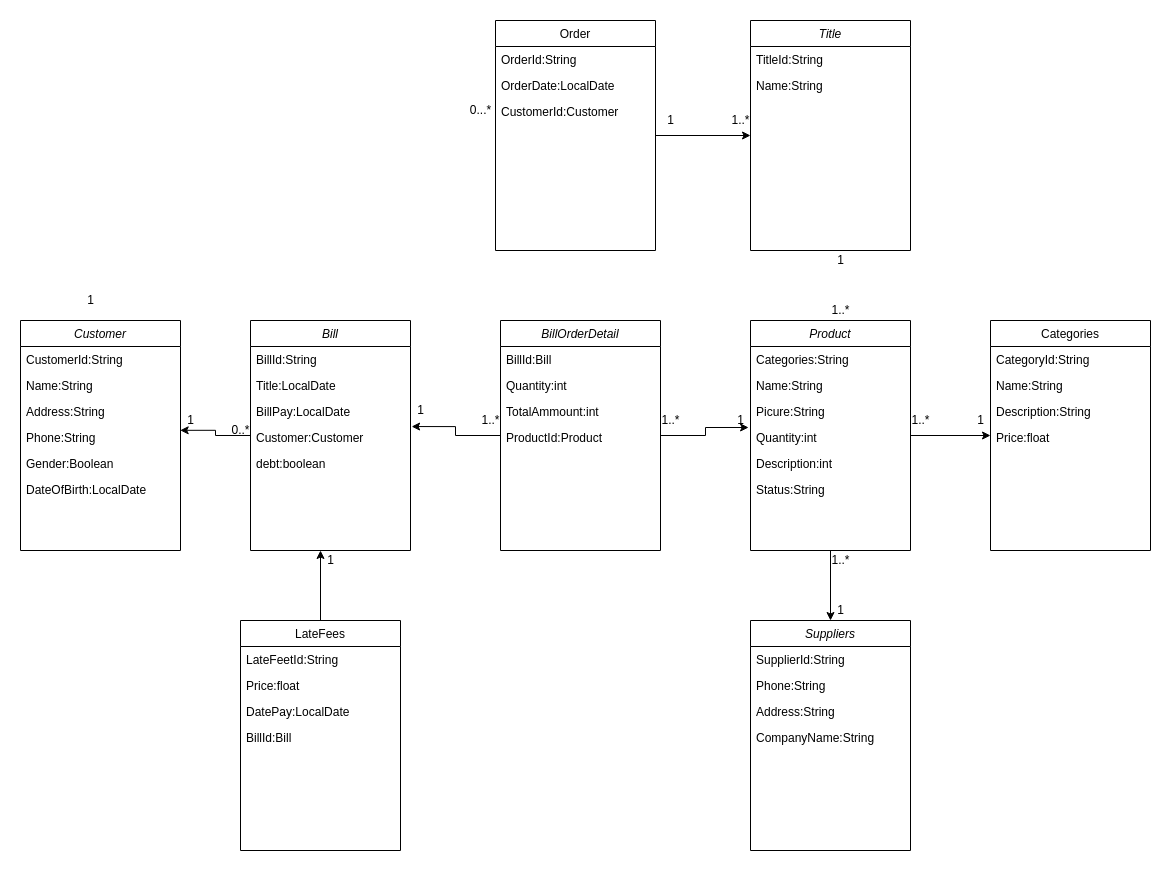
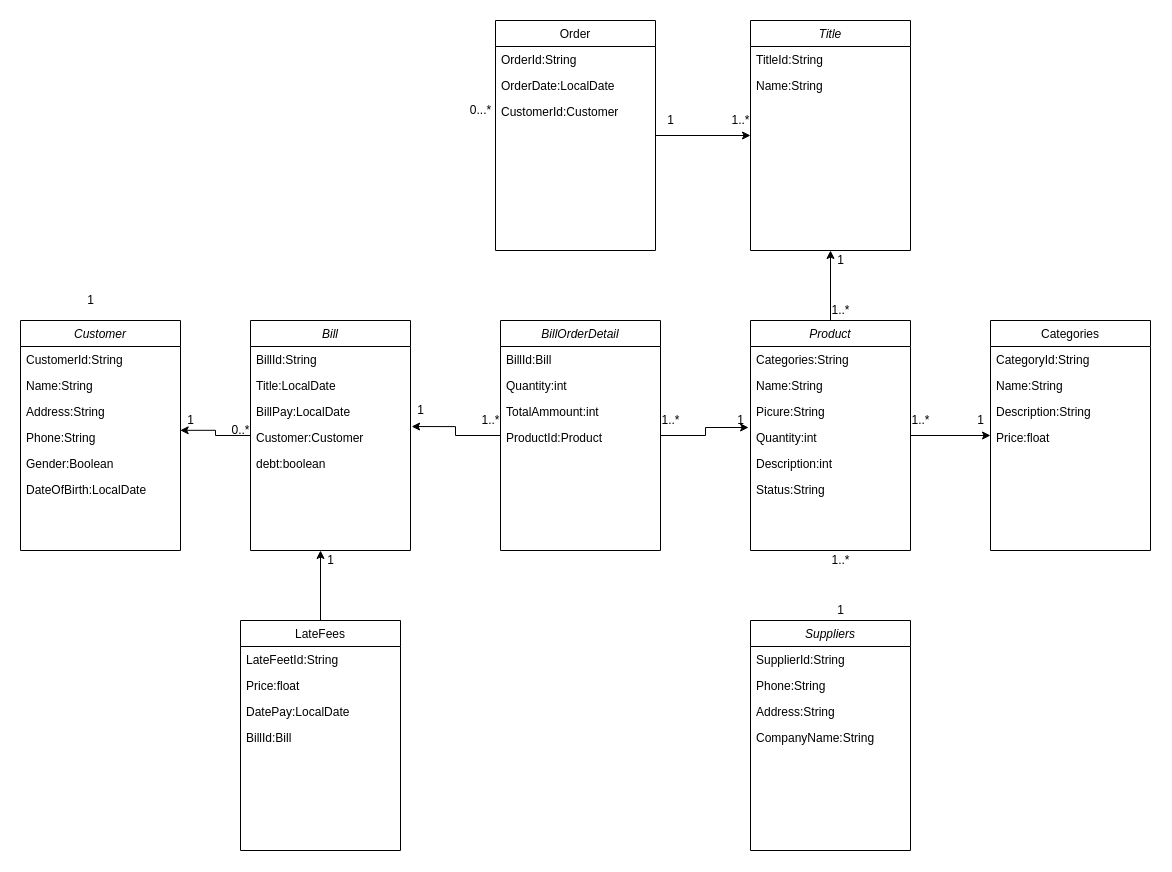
none -> (831, 289)
(831, 583) -> none
